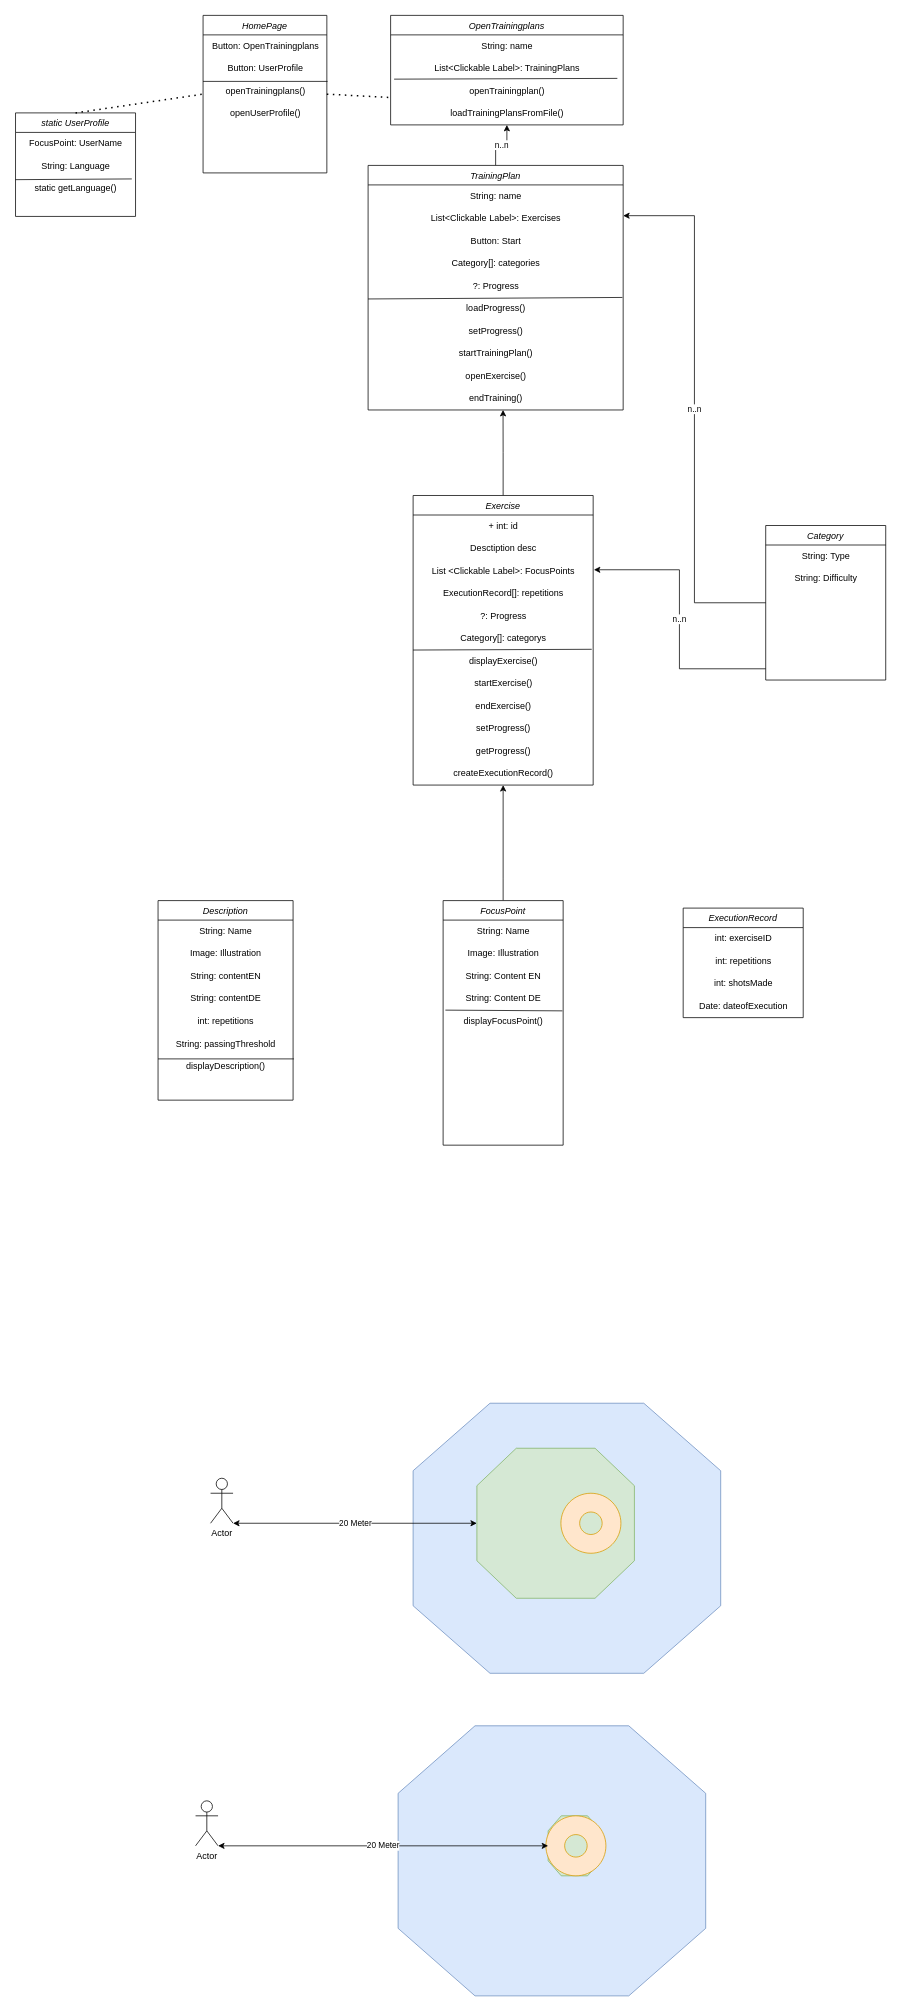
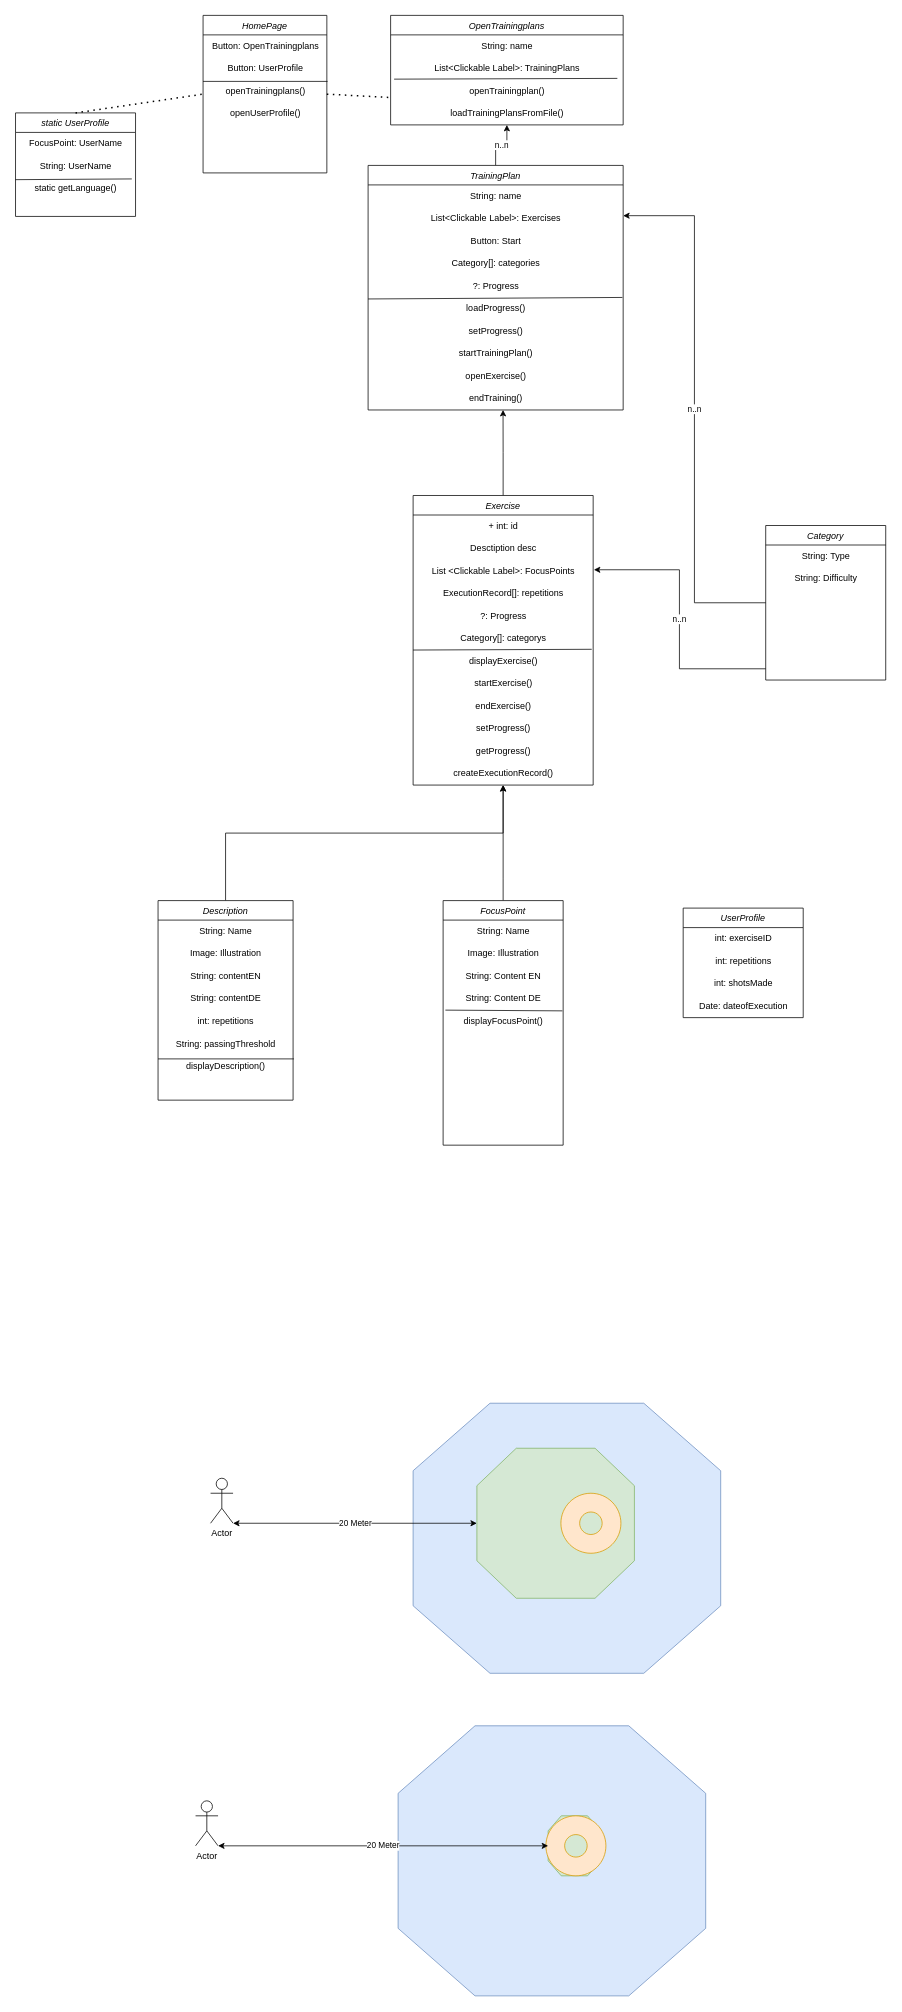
(76, 166) -> (76, 166)
none -> (329, 833)
(743, 918) -> (743, 918)
